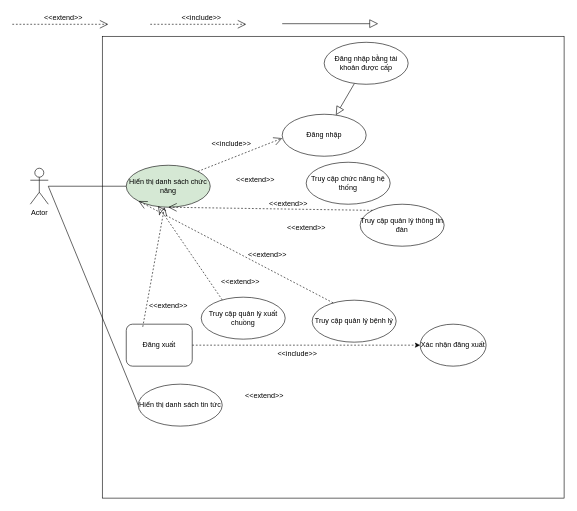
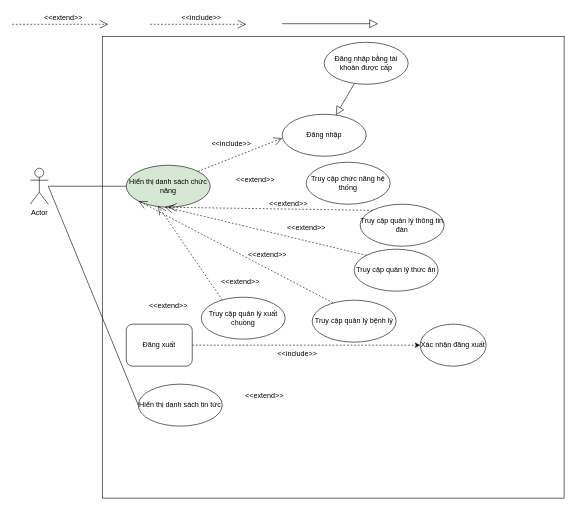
none -> (266, 231)
(154, 267) -> none
none -> (396, 270)
